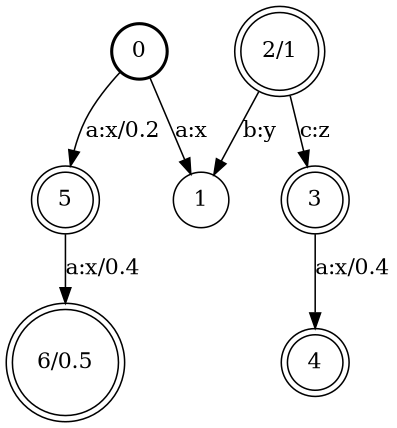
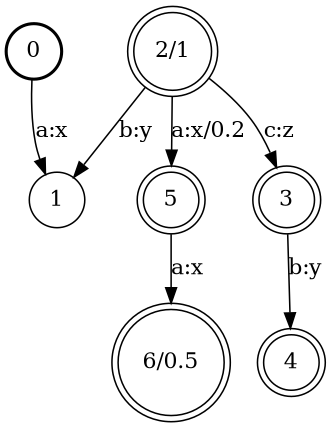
(92, 108) -> (172, 123)
(103, 269) -> (188, 269)
(353, 269) -> (305, 269)
